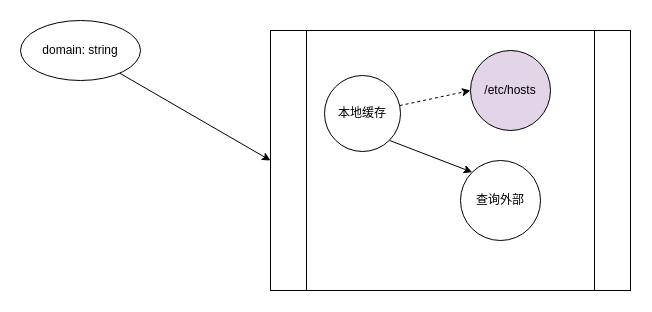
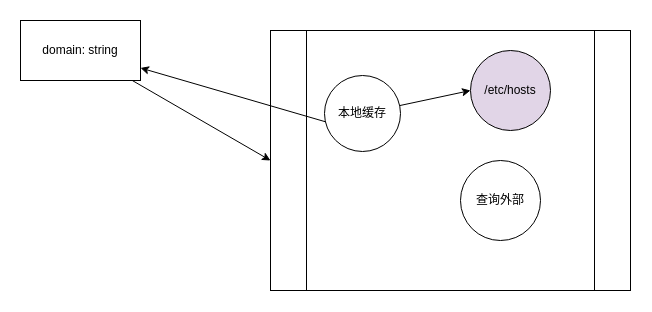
(81, 51) -> (81, 51)
(432, 99) -> (432, 99)
(428, 155) -> (236, 96)
